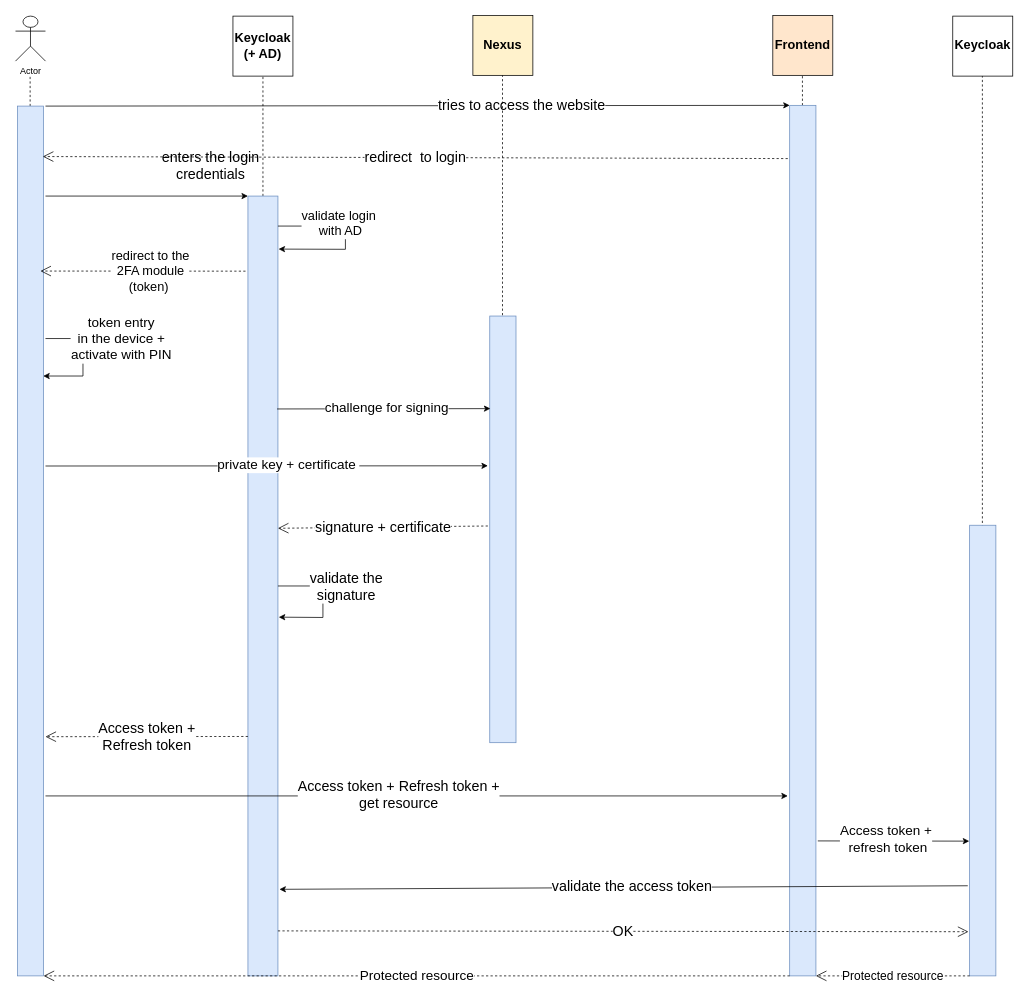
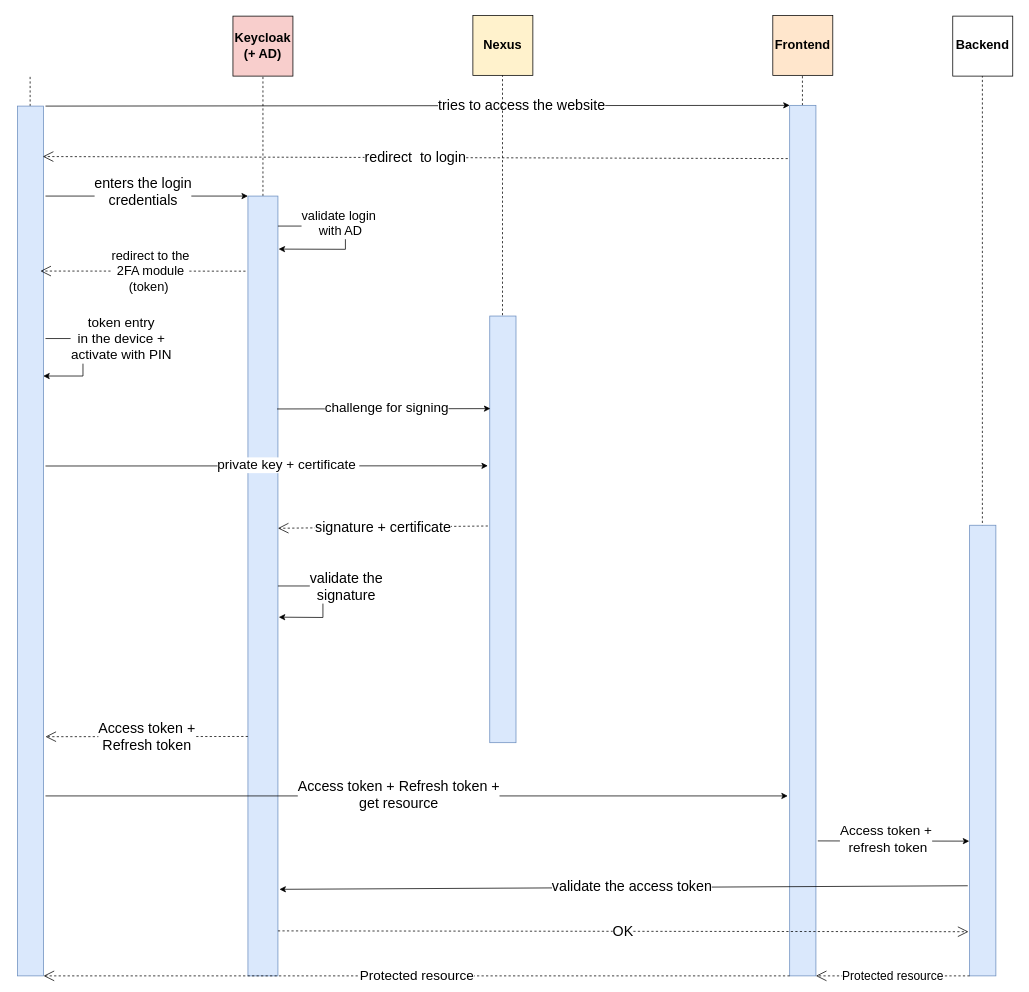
(30, 39) -> none
(263, 46) -> (263, 46)
(983, 46) -> (983, 46)
(210, 166) -> (143, 192)
